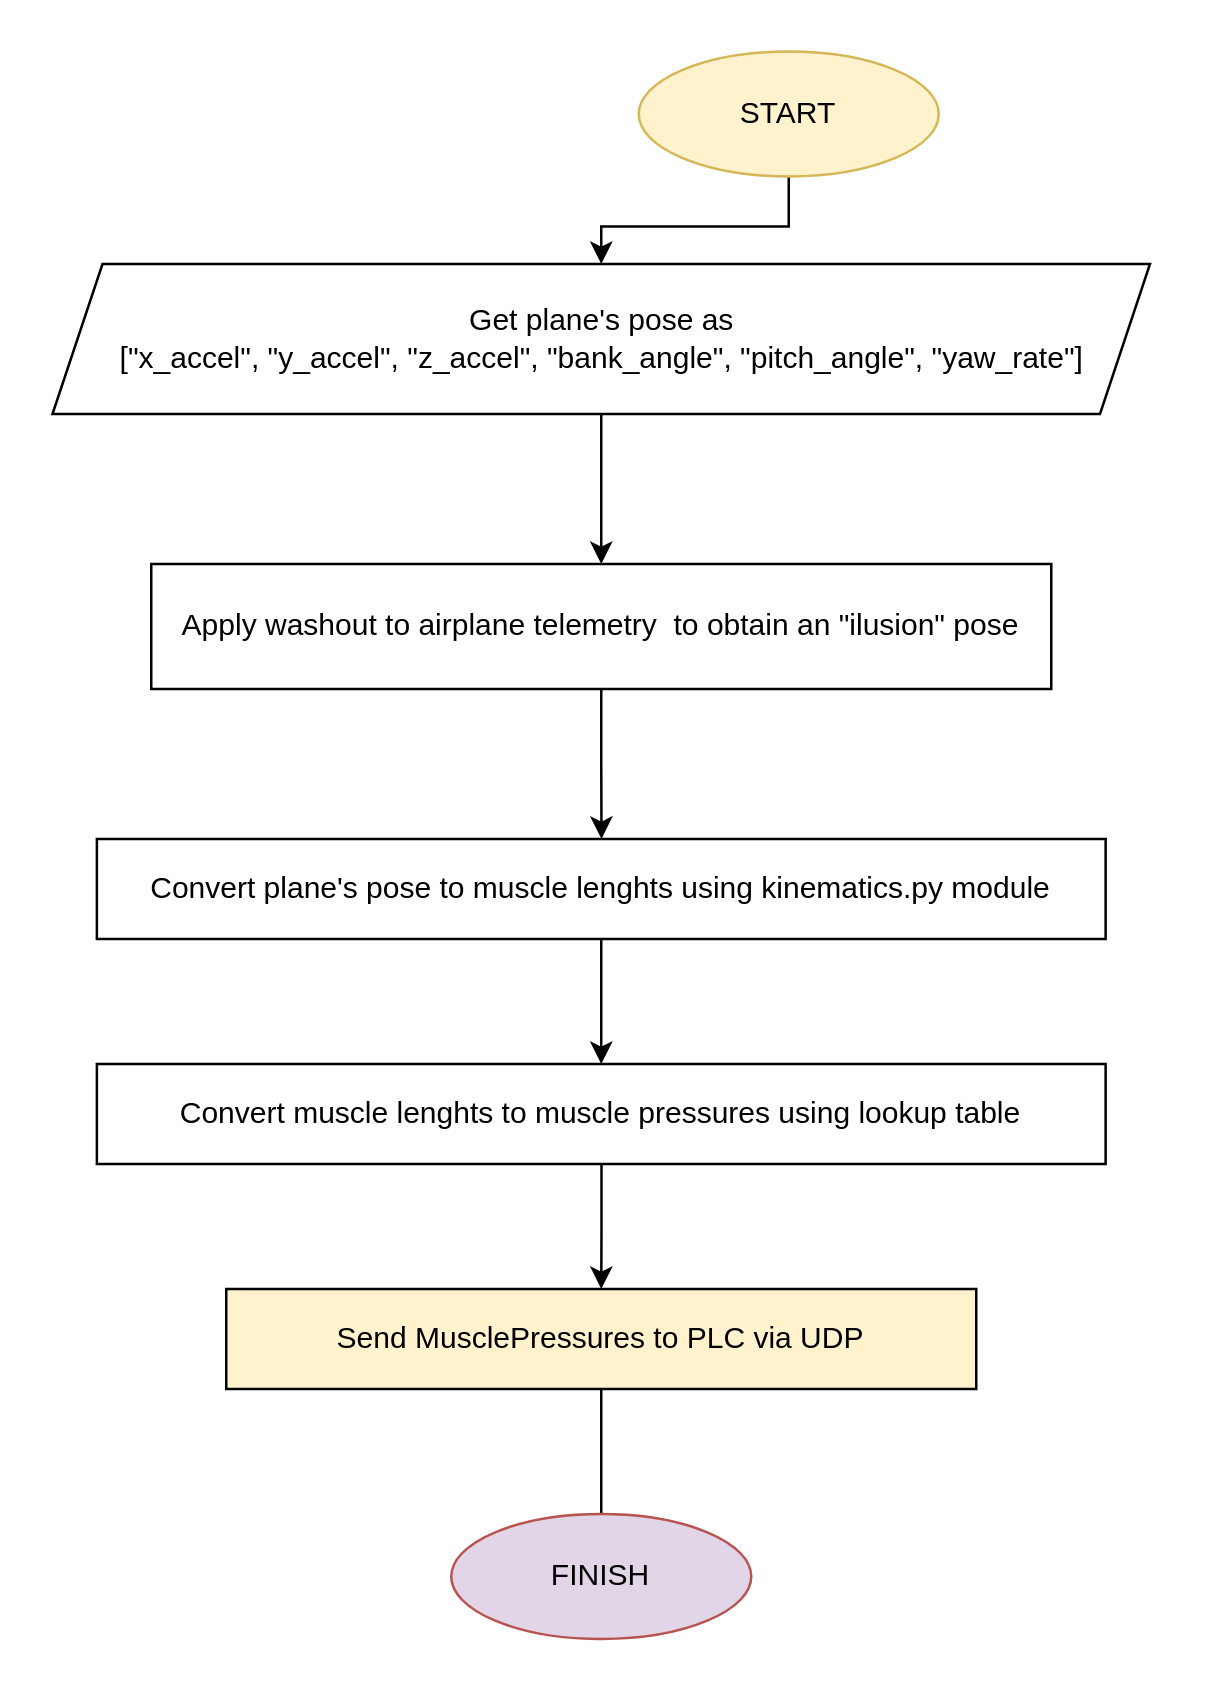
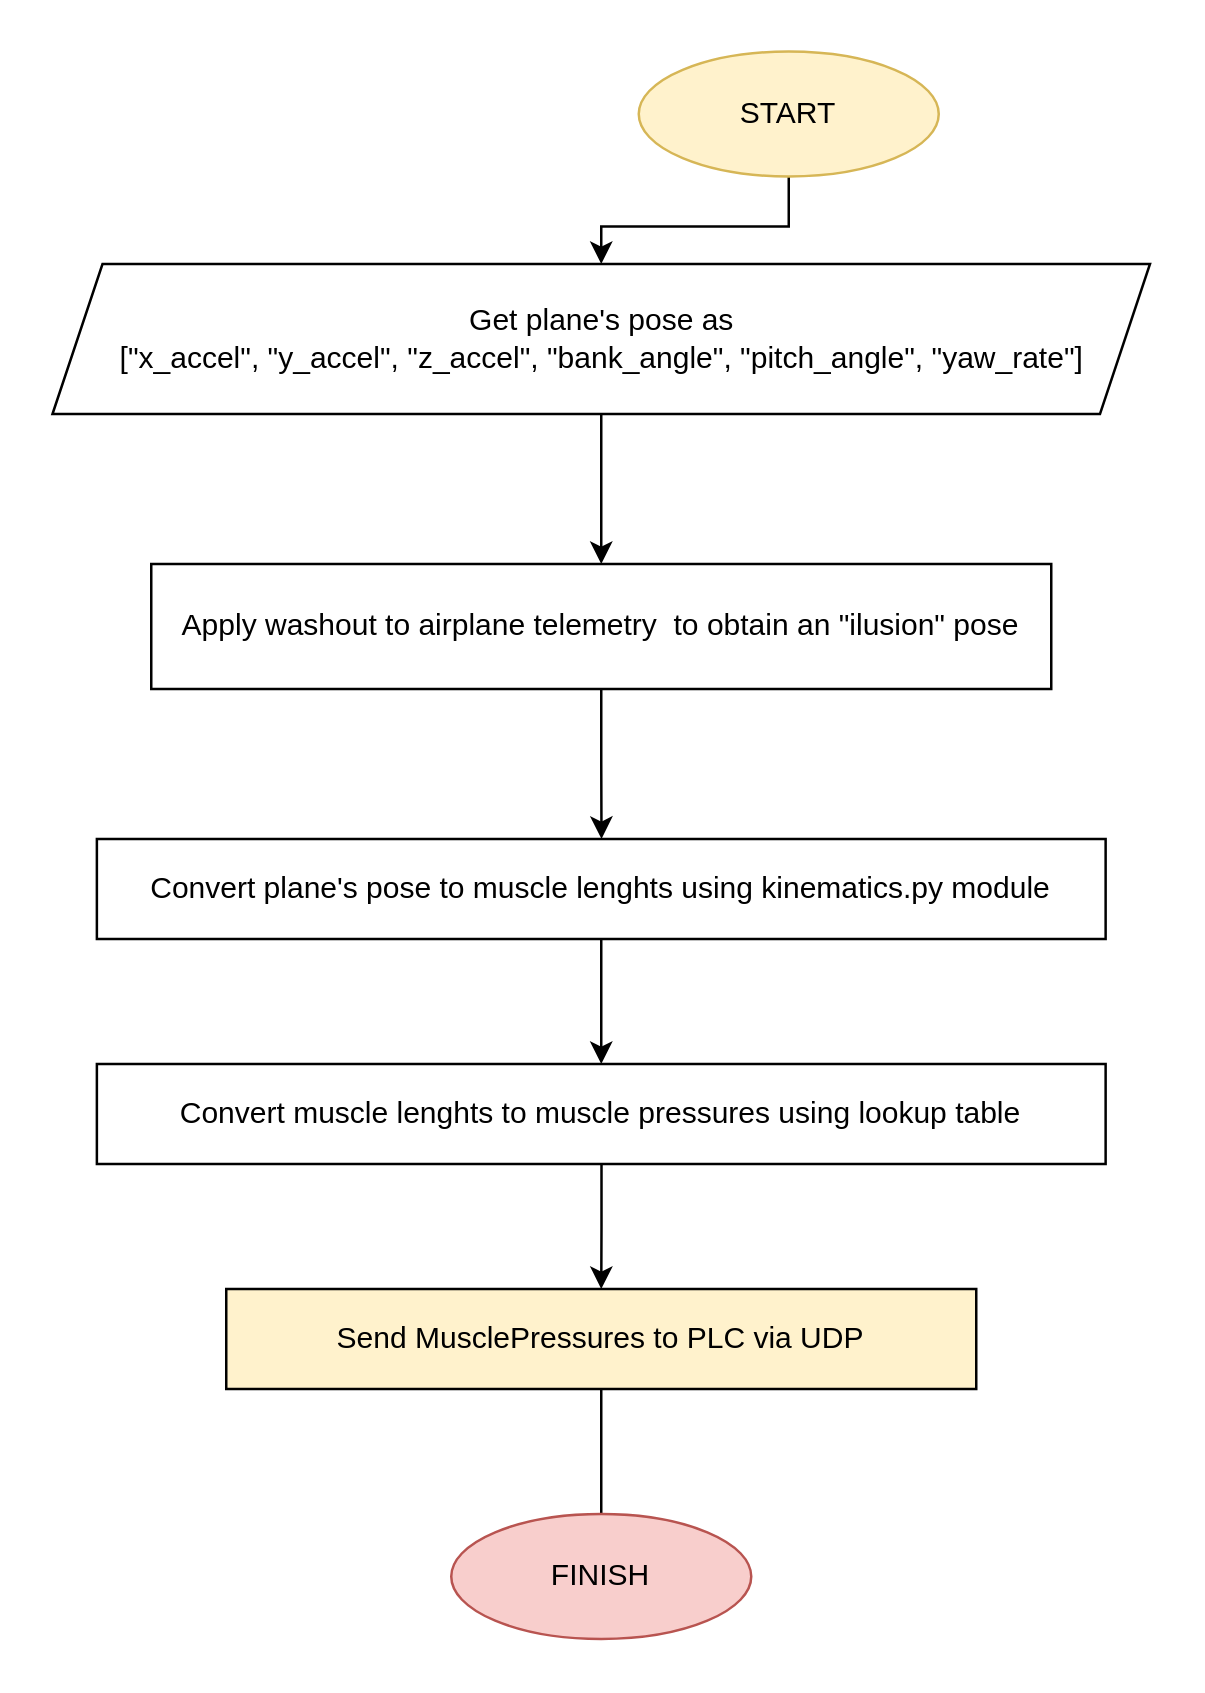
(601, 1576) -> (601, 1576)
